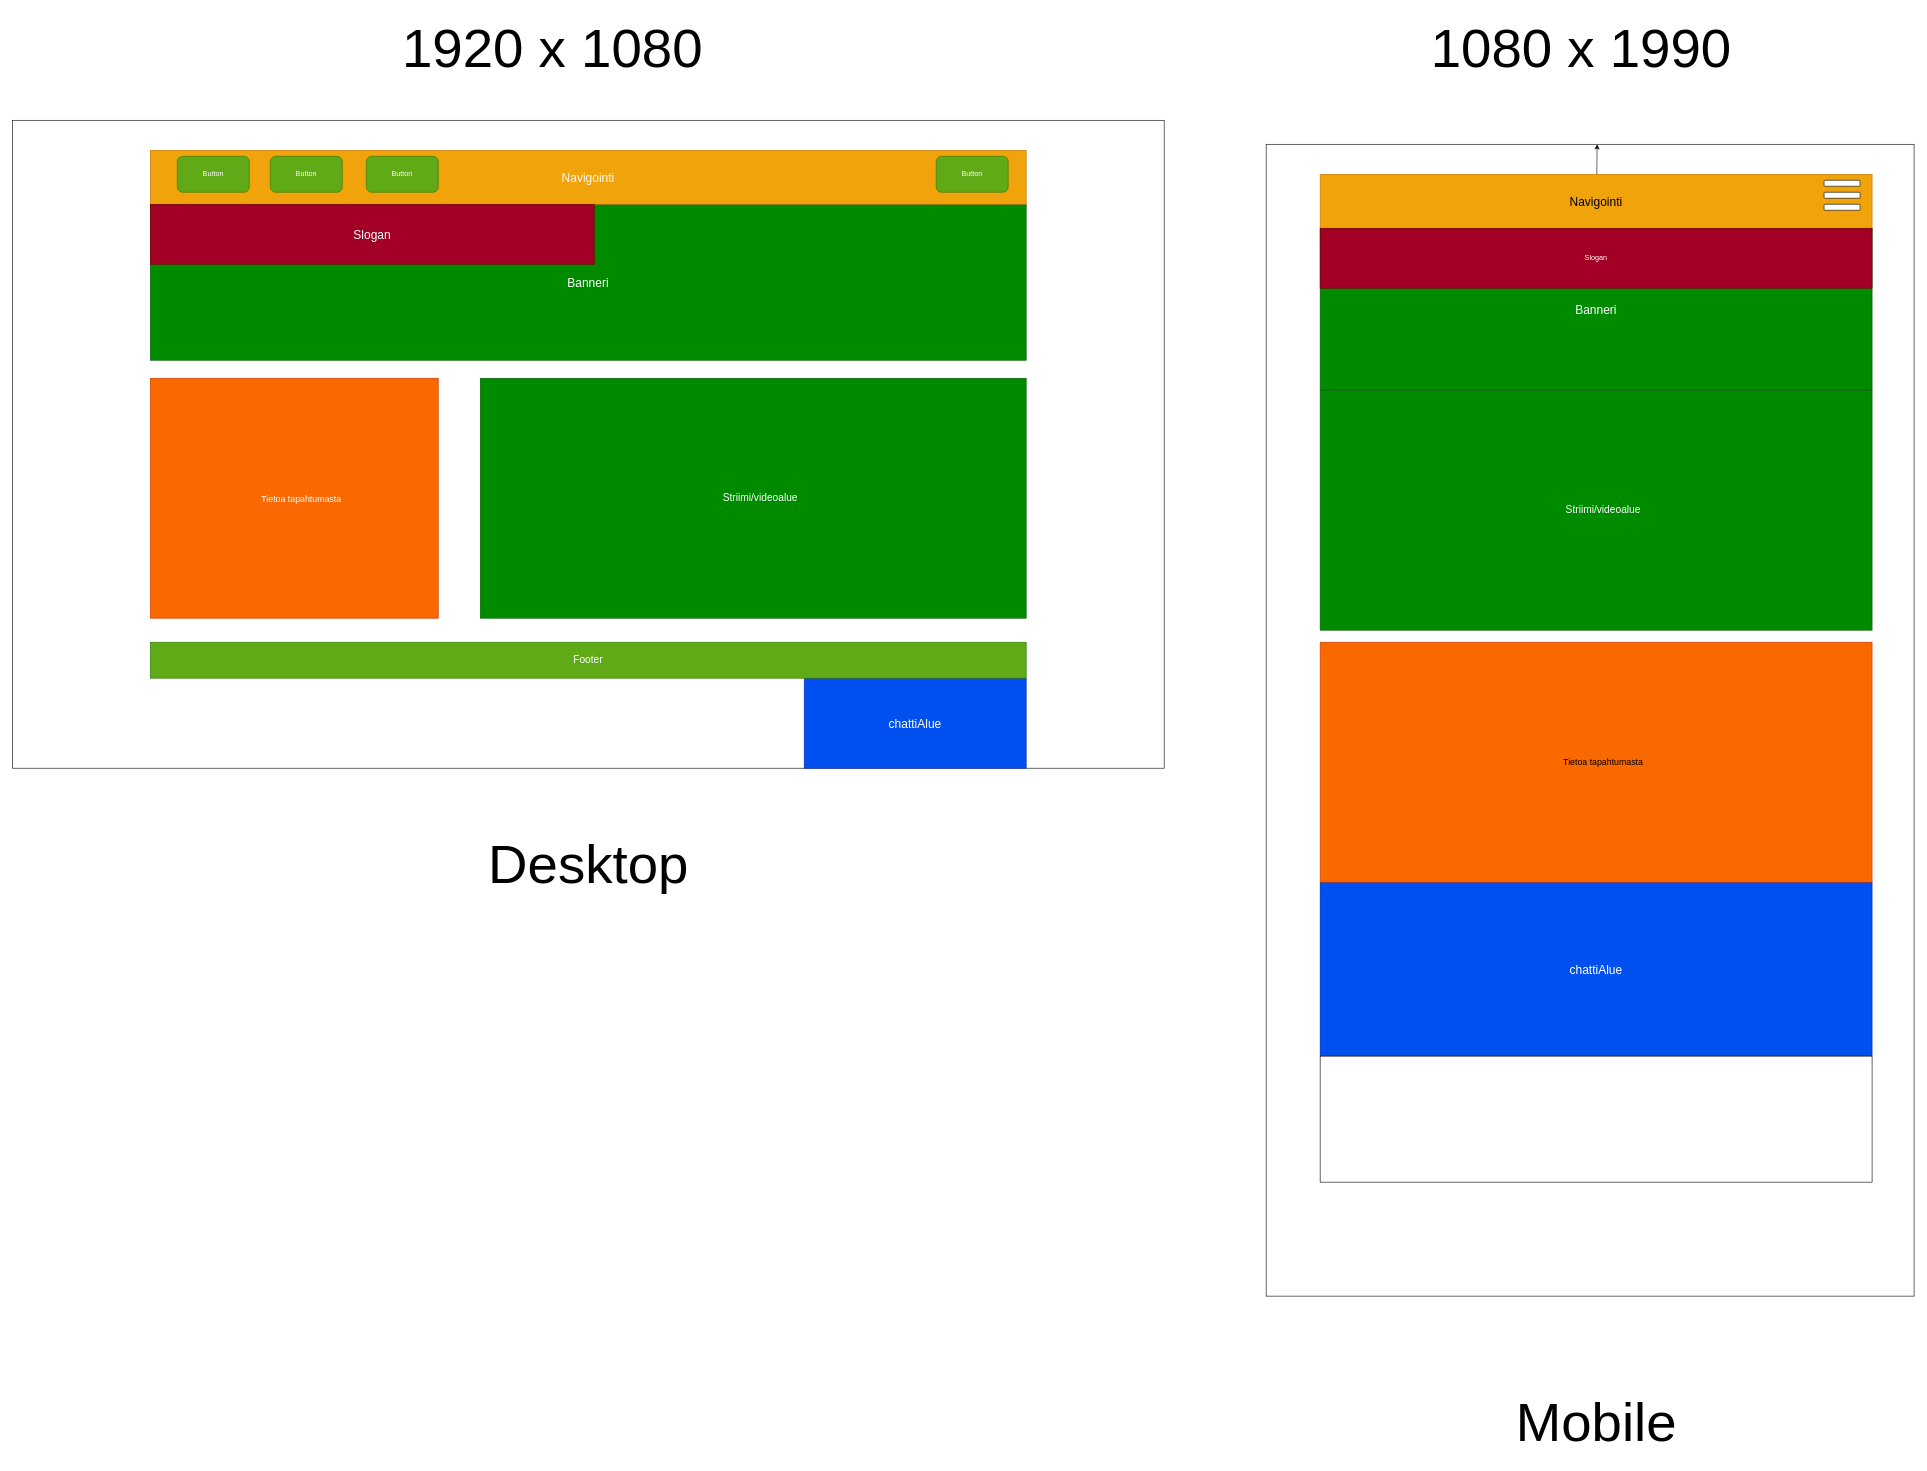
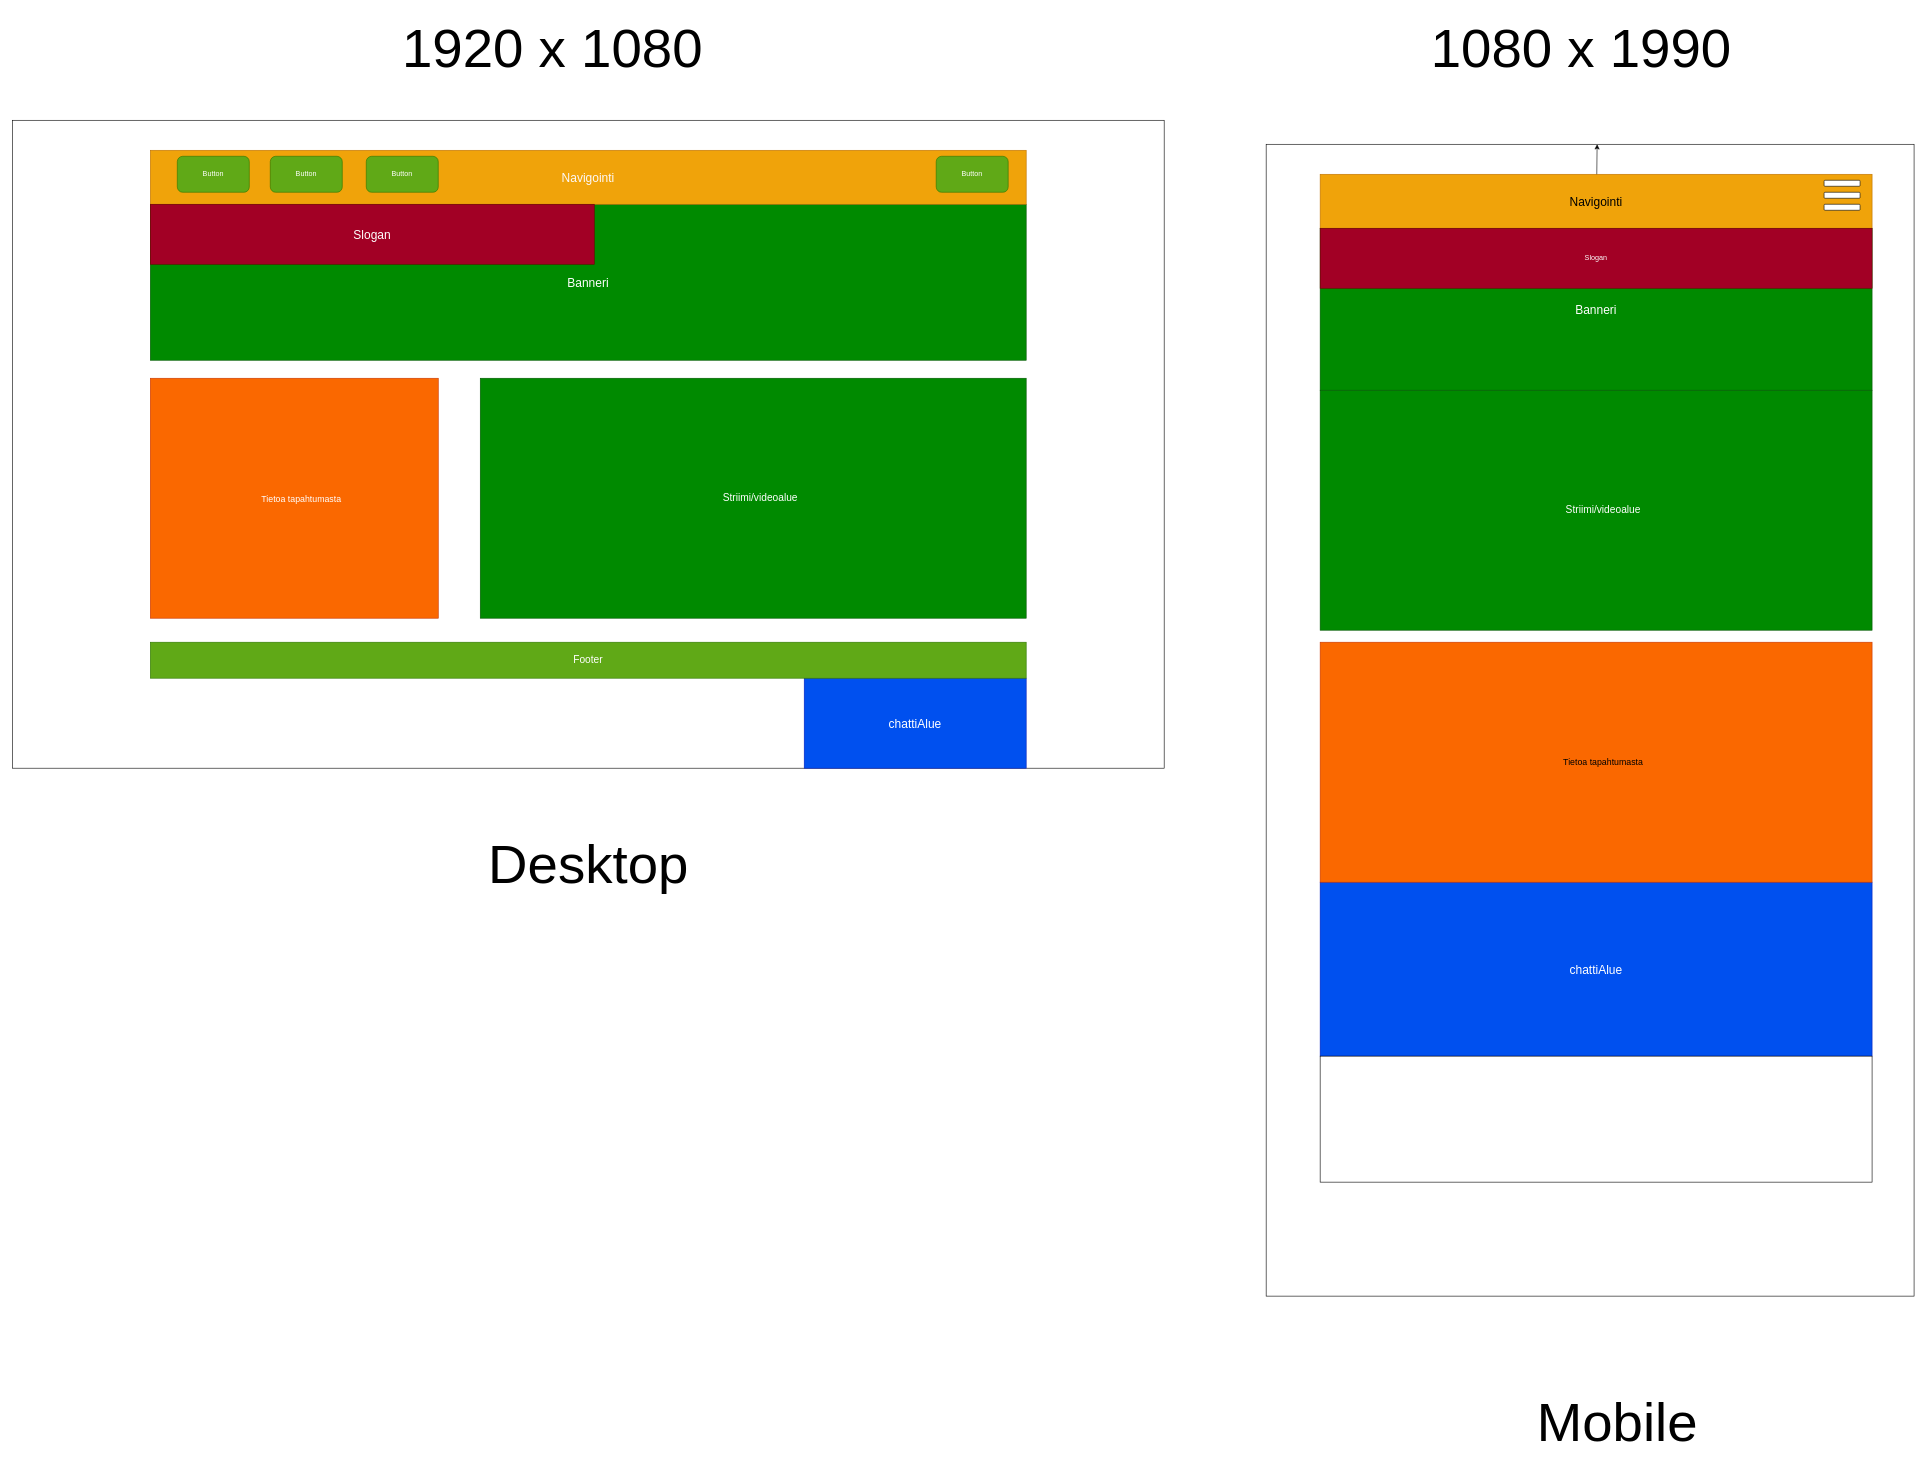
(1596, 1422) -> (1617, 1422)
